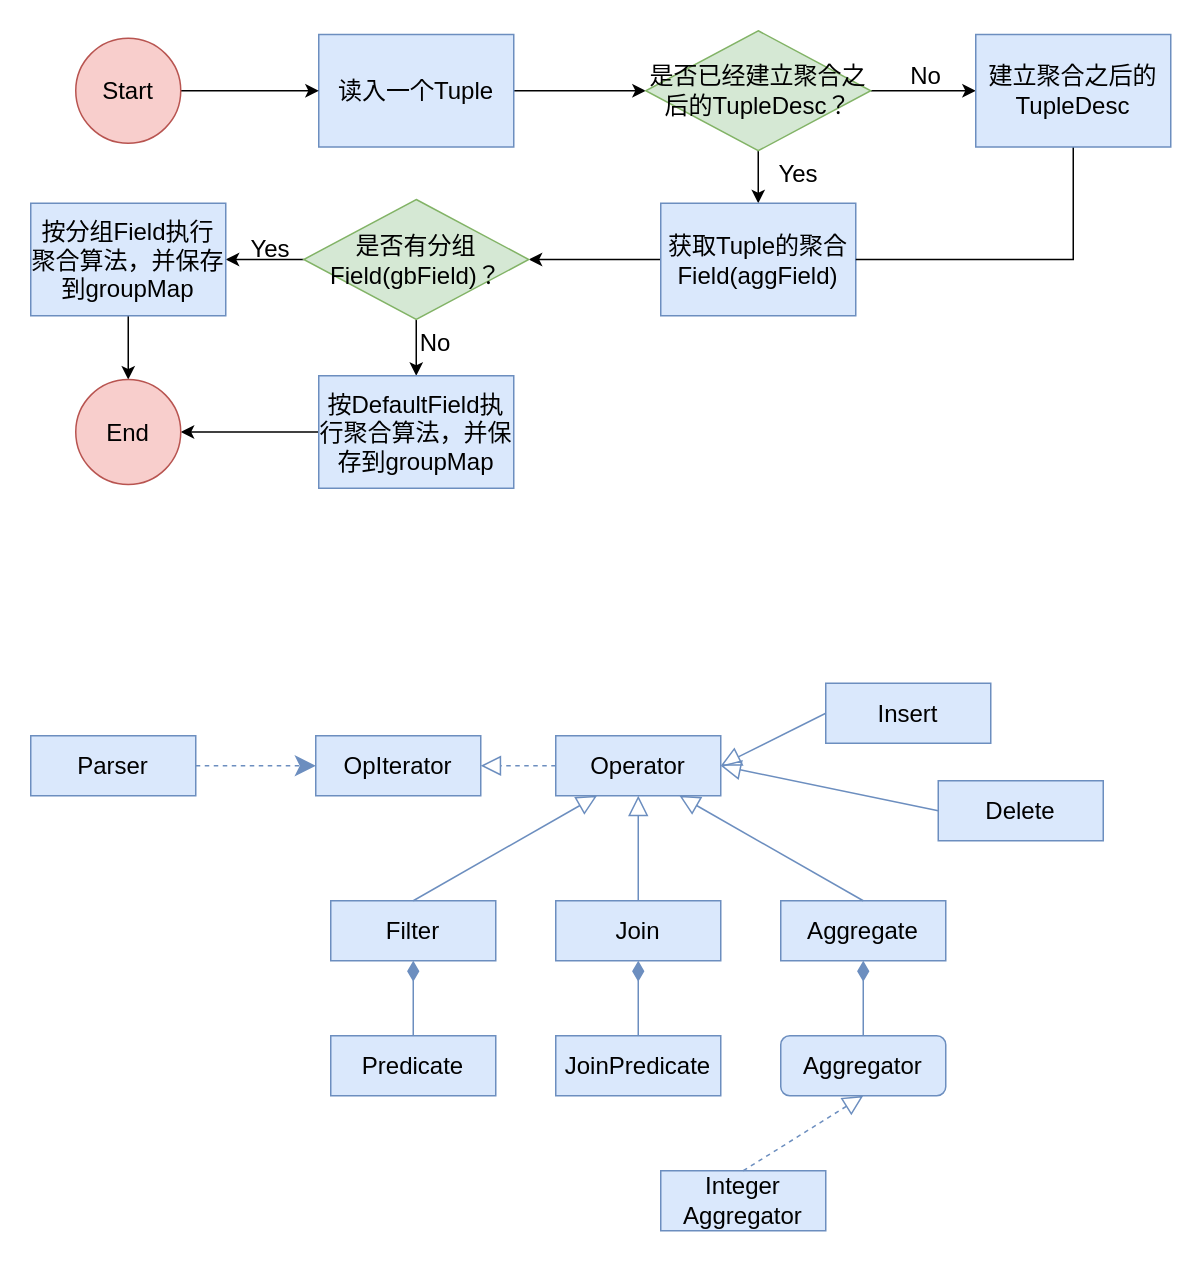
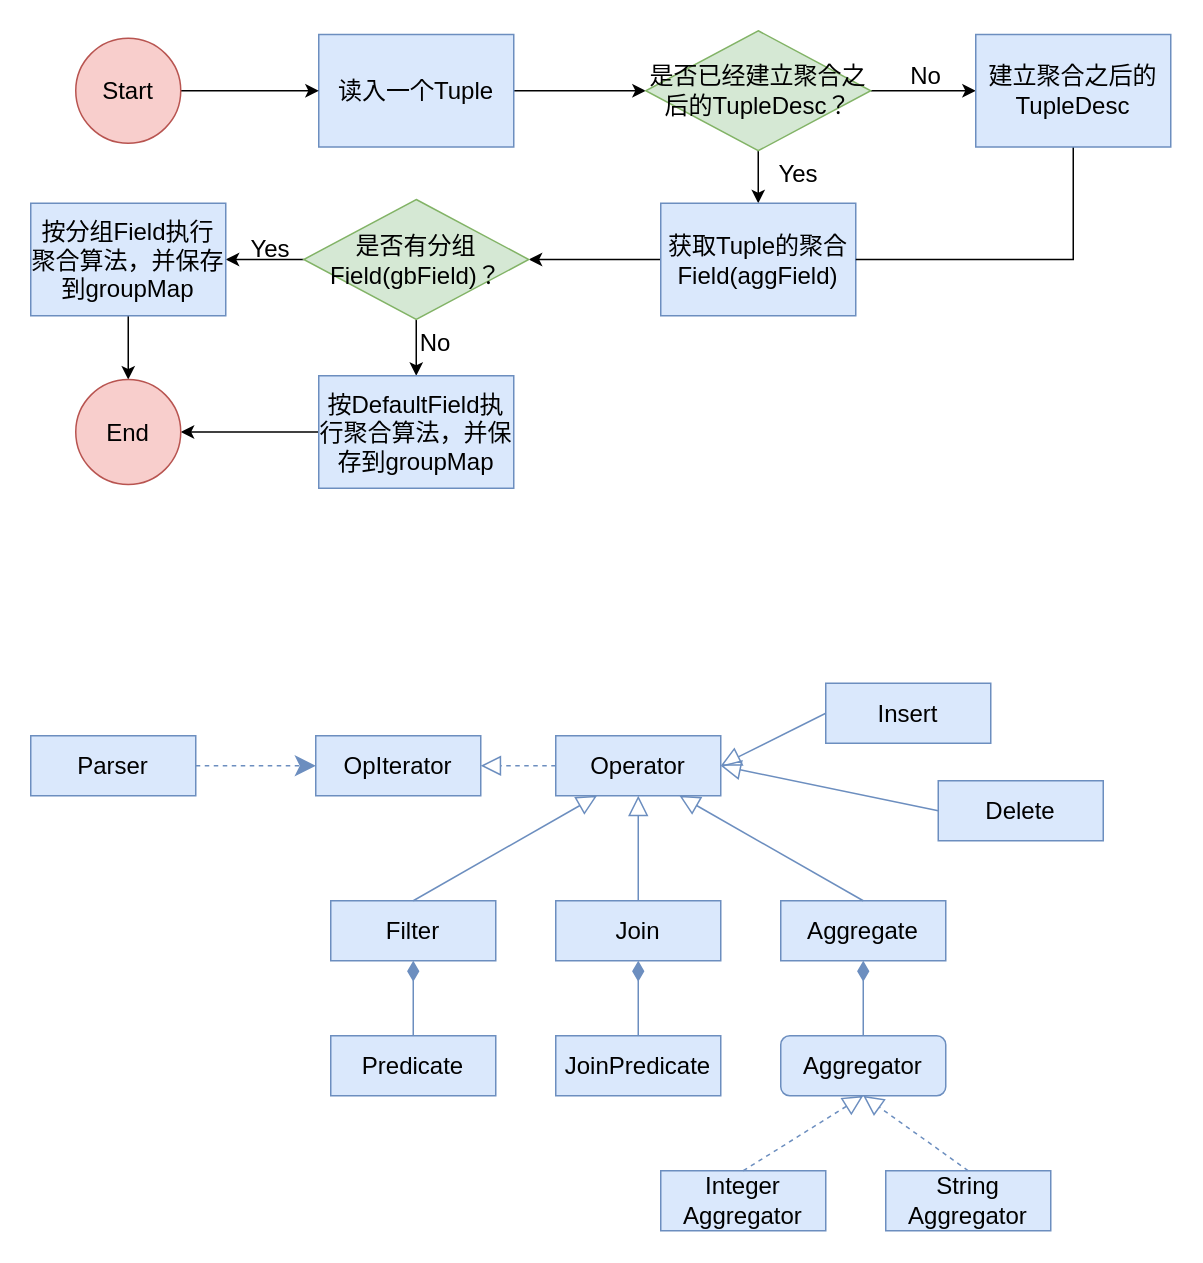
none -> (924, 1139)
none -> (968, 1201)
